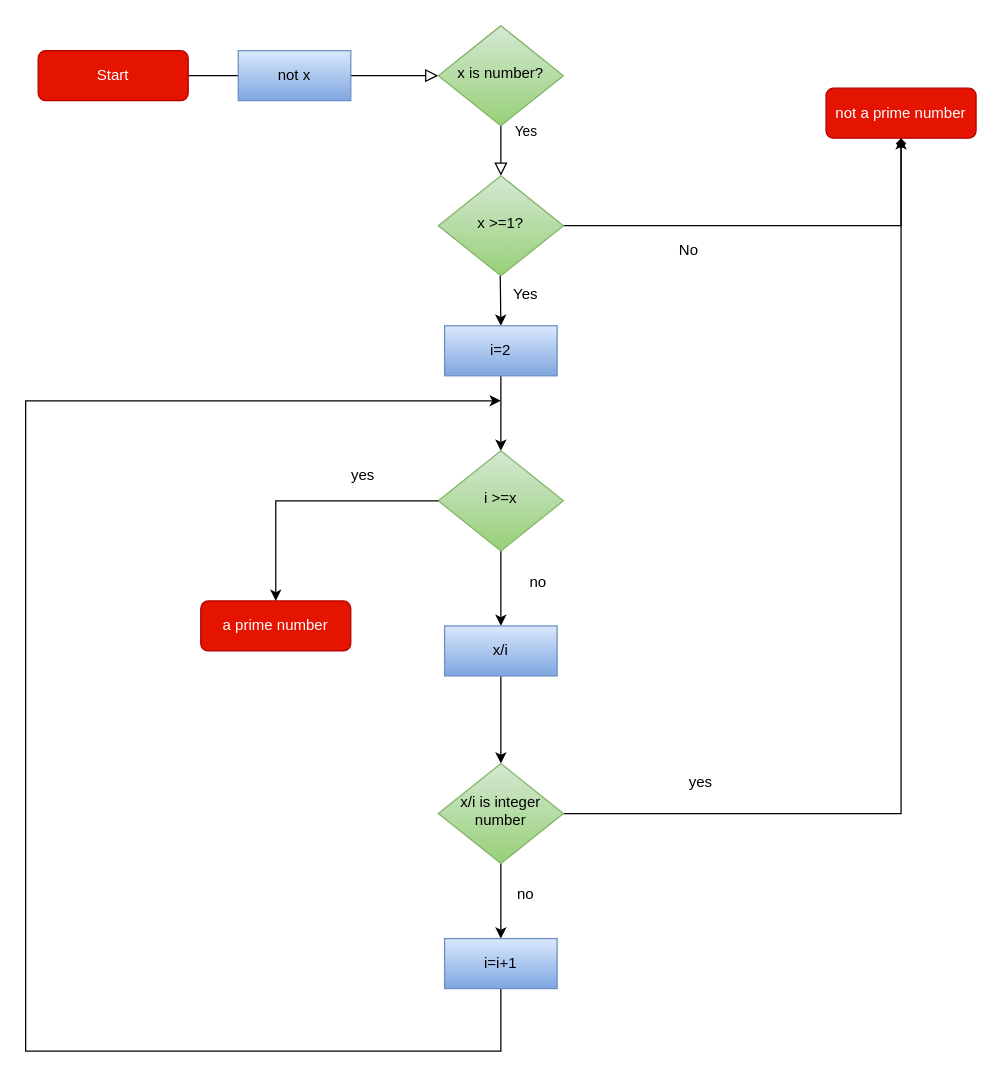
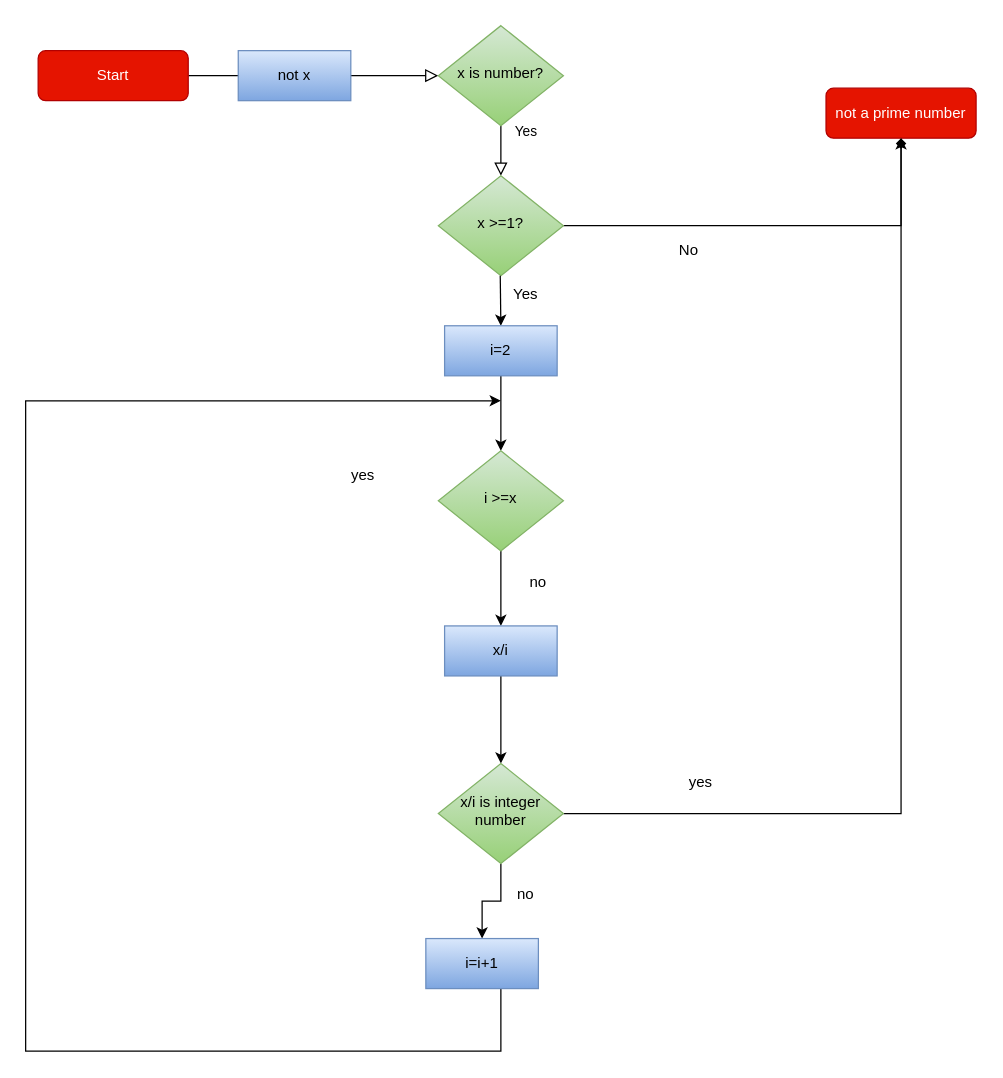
(311, 501) -> none
(276, 626) -> none
(501, 963) -> (482, 963)
